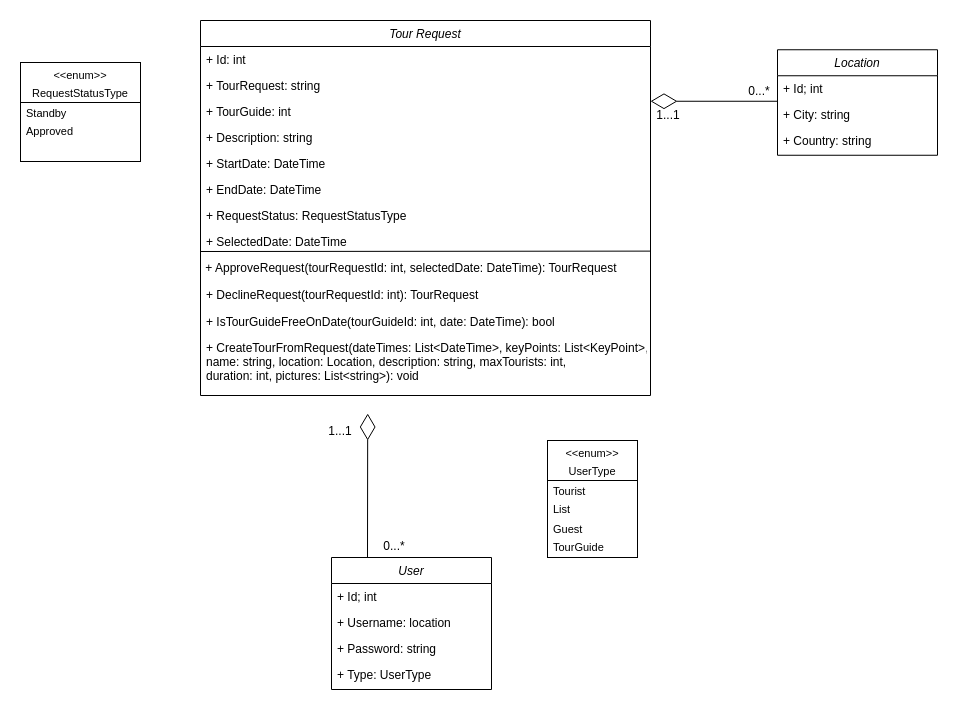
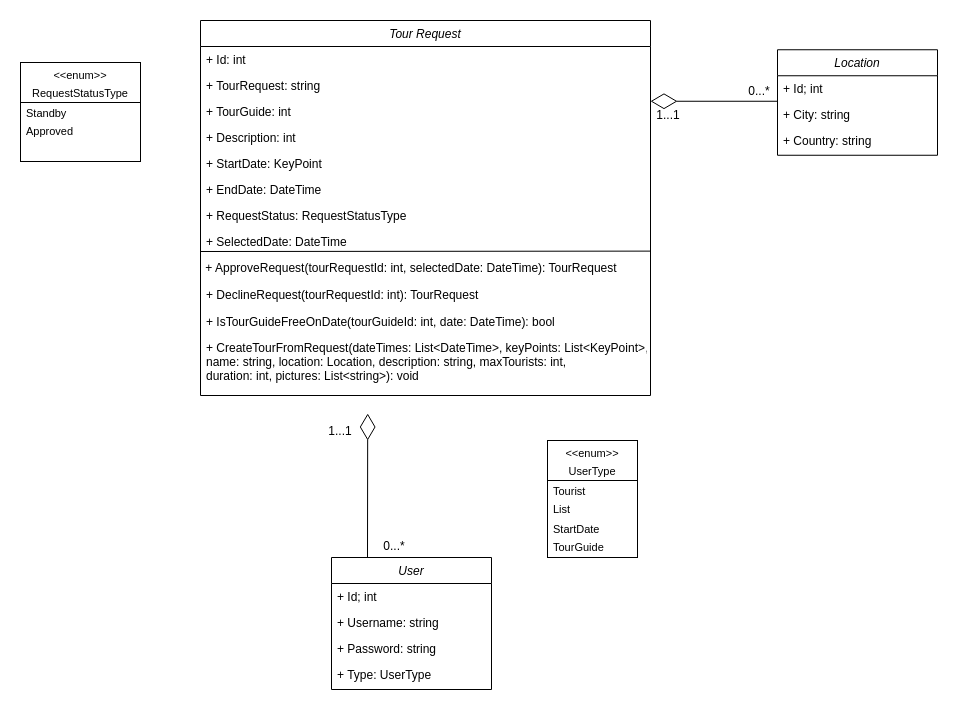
(267, 138) -> (257, 138)
(270, 164) -> (270, 164)
(568, 529) -> (581, 529)
(396, 623) -> (391, 623)
